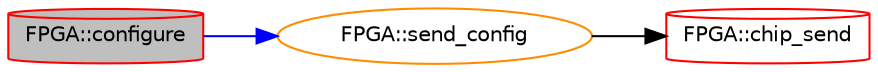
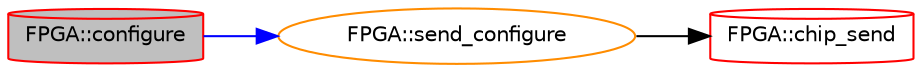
(435, 36) -> (457, 36)
